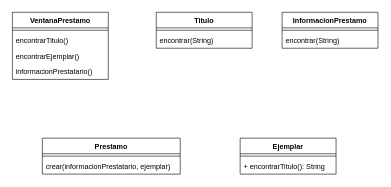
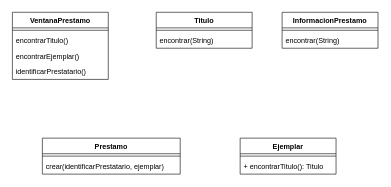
(61, 72) -> (60, 72)
(119, 167) -> (118, 167)
(292, 167) -> (291, 167)
